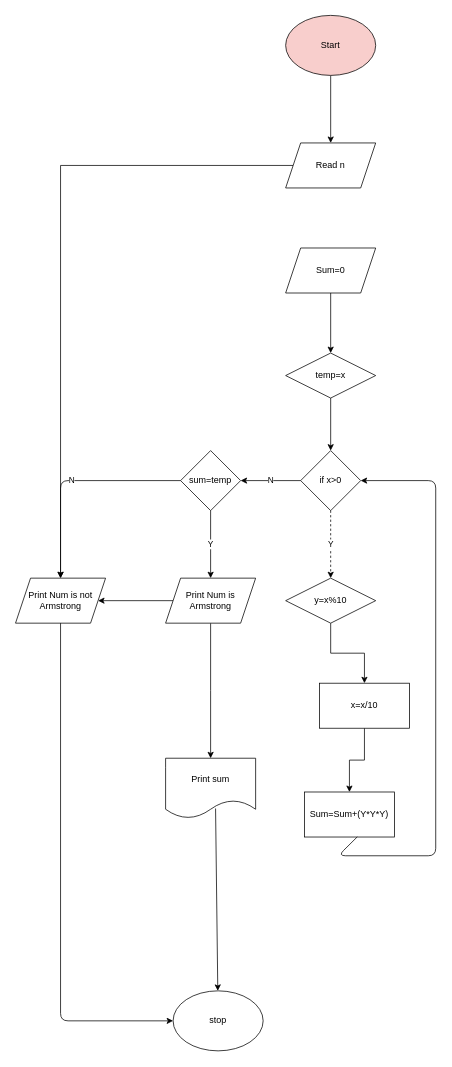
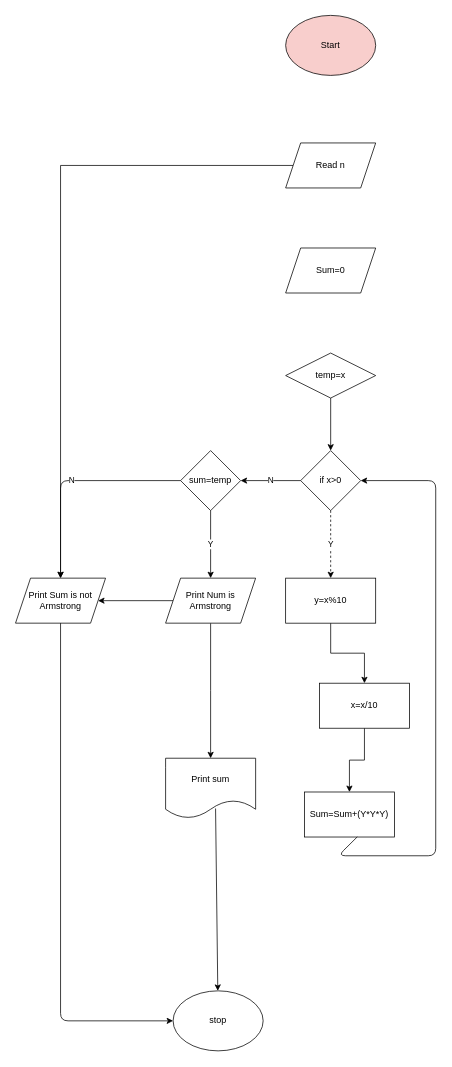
(330, 107) -> none
(330, 320) -> none
(60, 600) -> (60, 600)
(330, 600) -> (330, 600)
